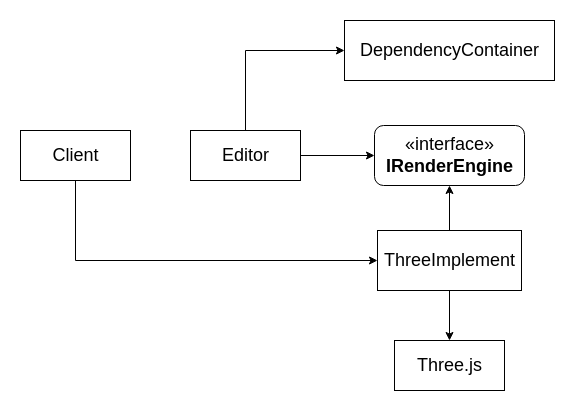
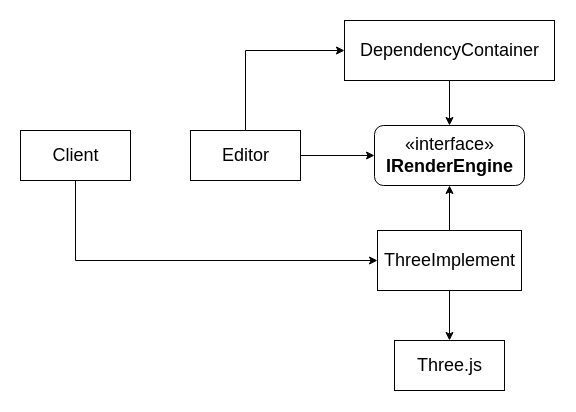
none -> (450, 100)
